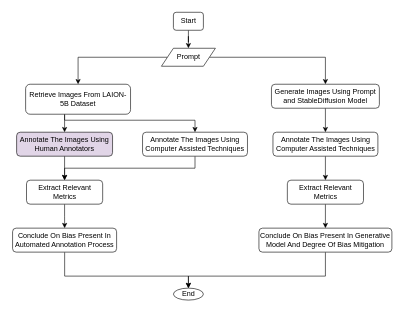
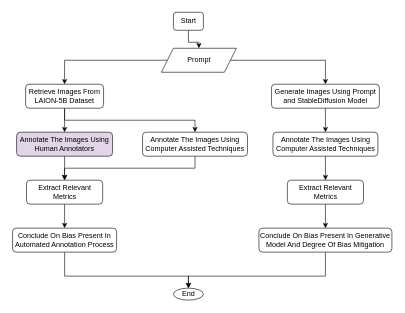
(188, 57) -> (199, 60)
(78, 99) -> (65, 96)
